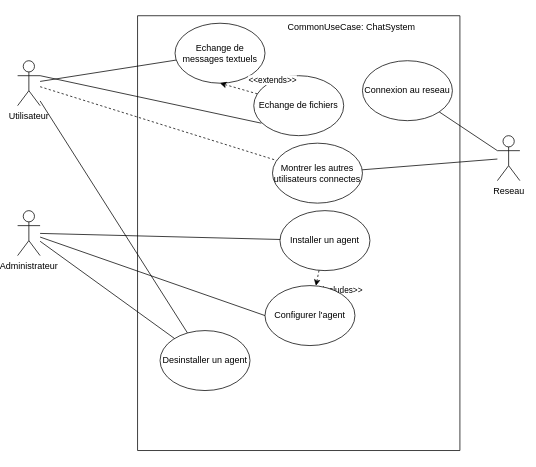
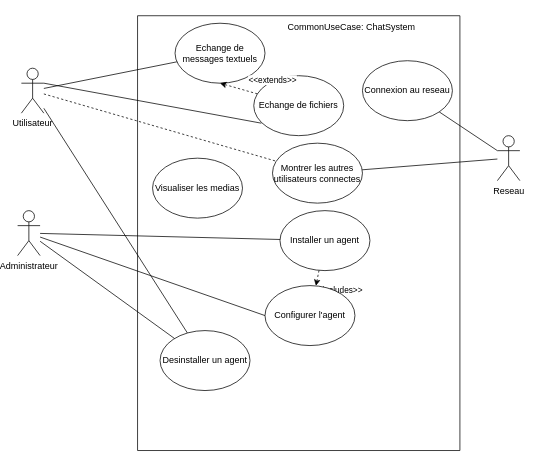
(29, 83) -> (33, 90)
none -> (198, 188)
